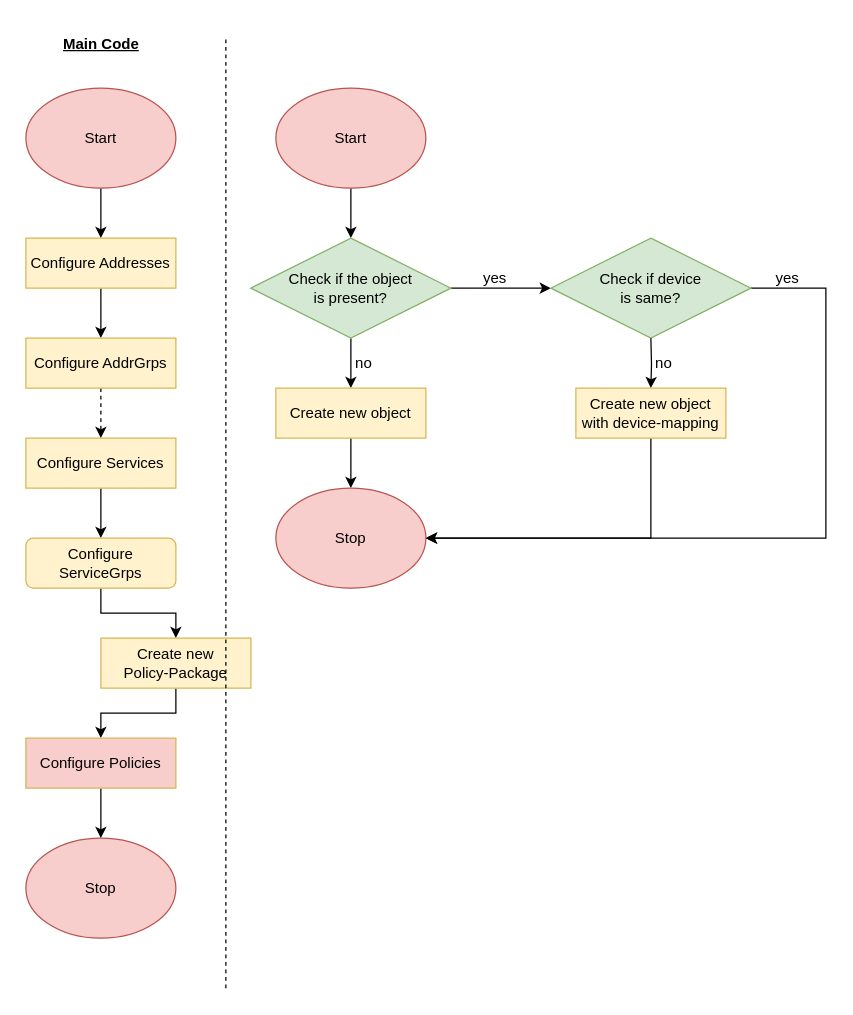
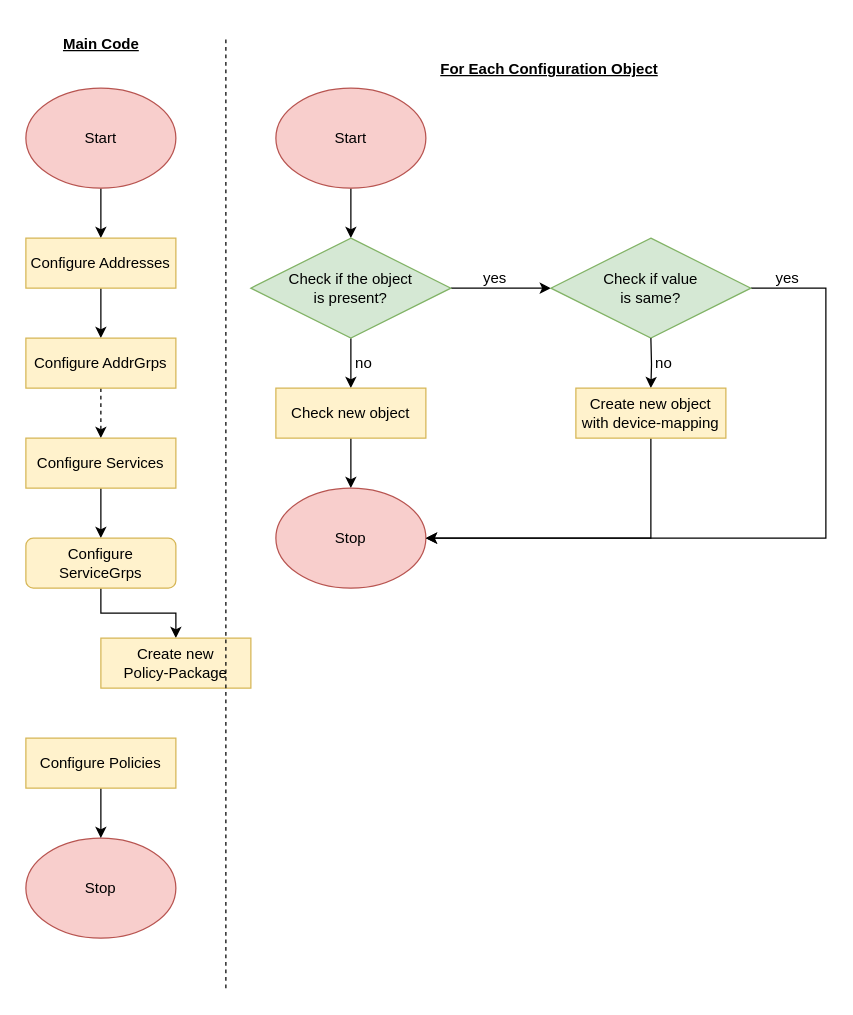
none -> (563, 69)
(651, 288) -> (651, 288)
(351, 413) -> (351, 413)
(143, 713) -> none
(101, 763) -> (101, 763)
